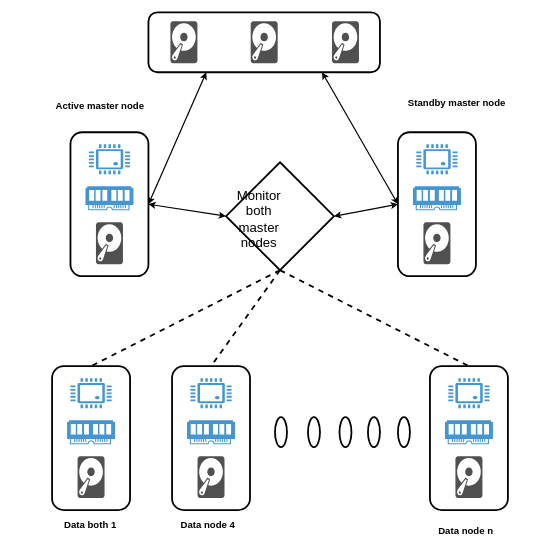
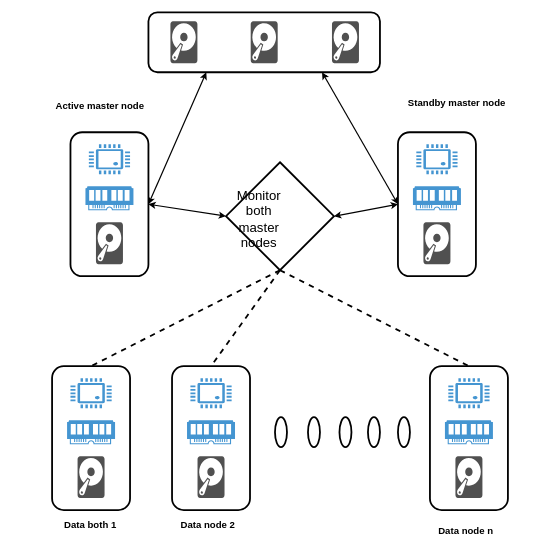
(208, 525) -> (208, 525)
